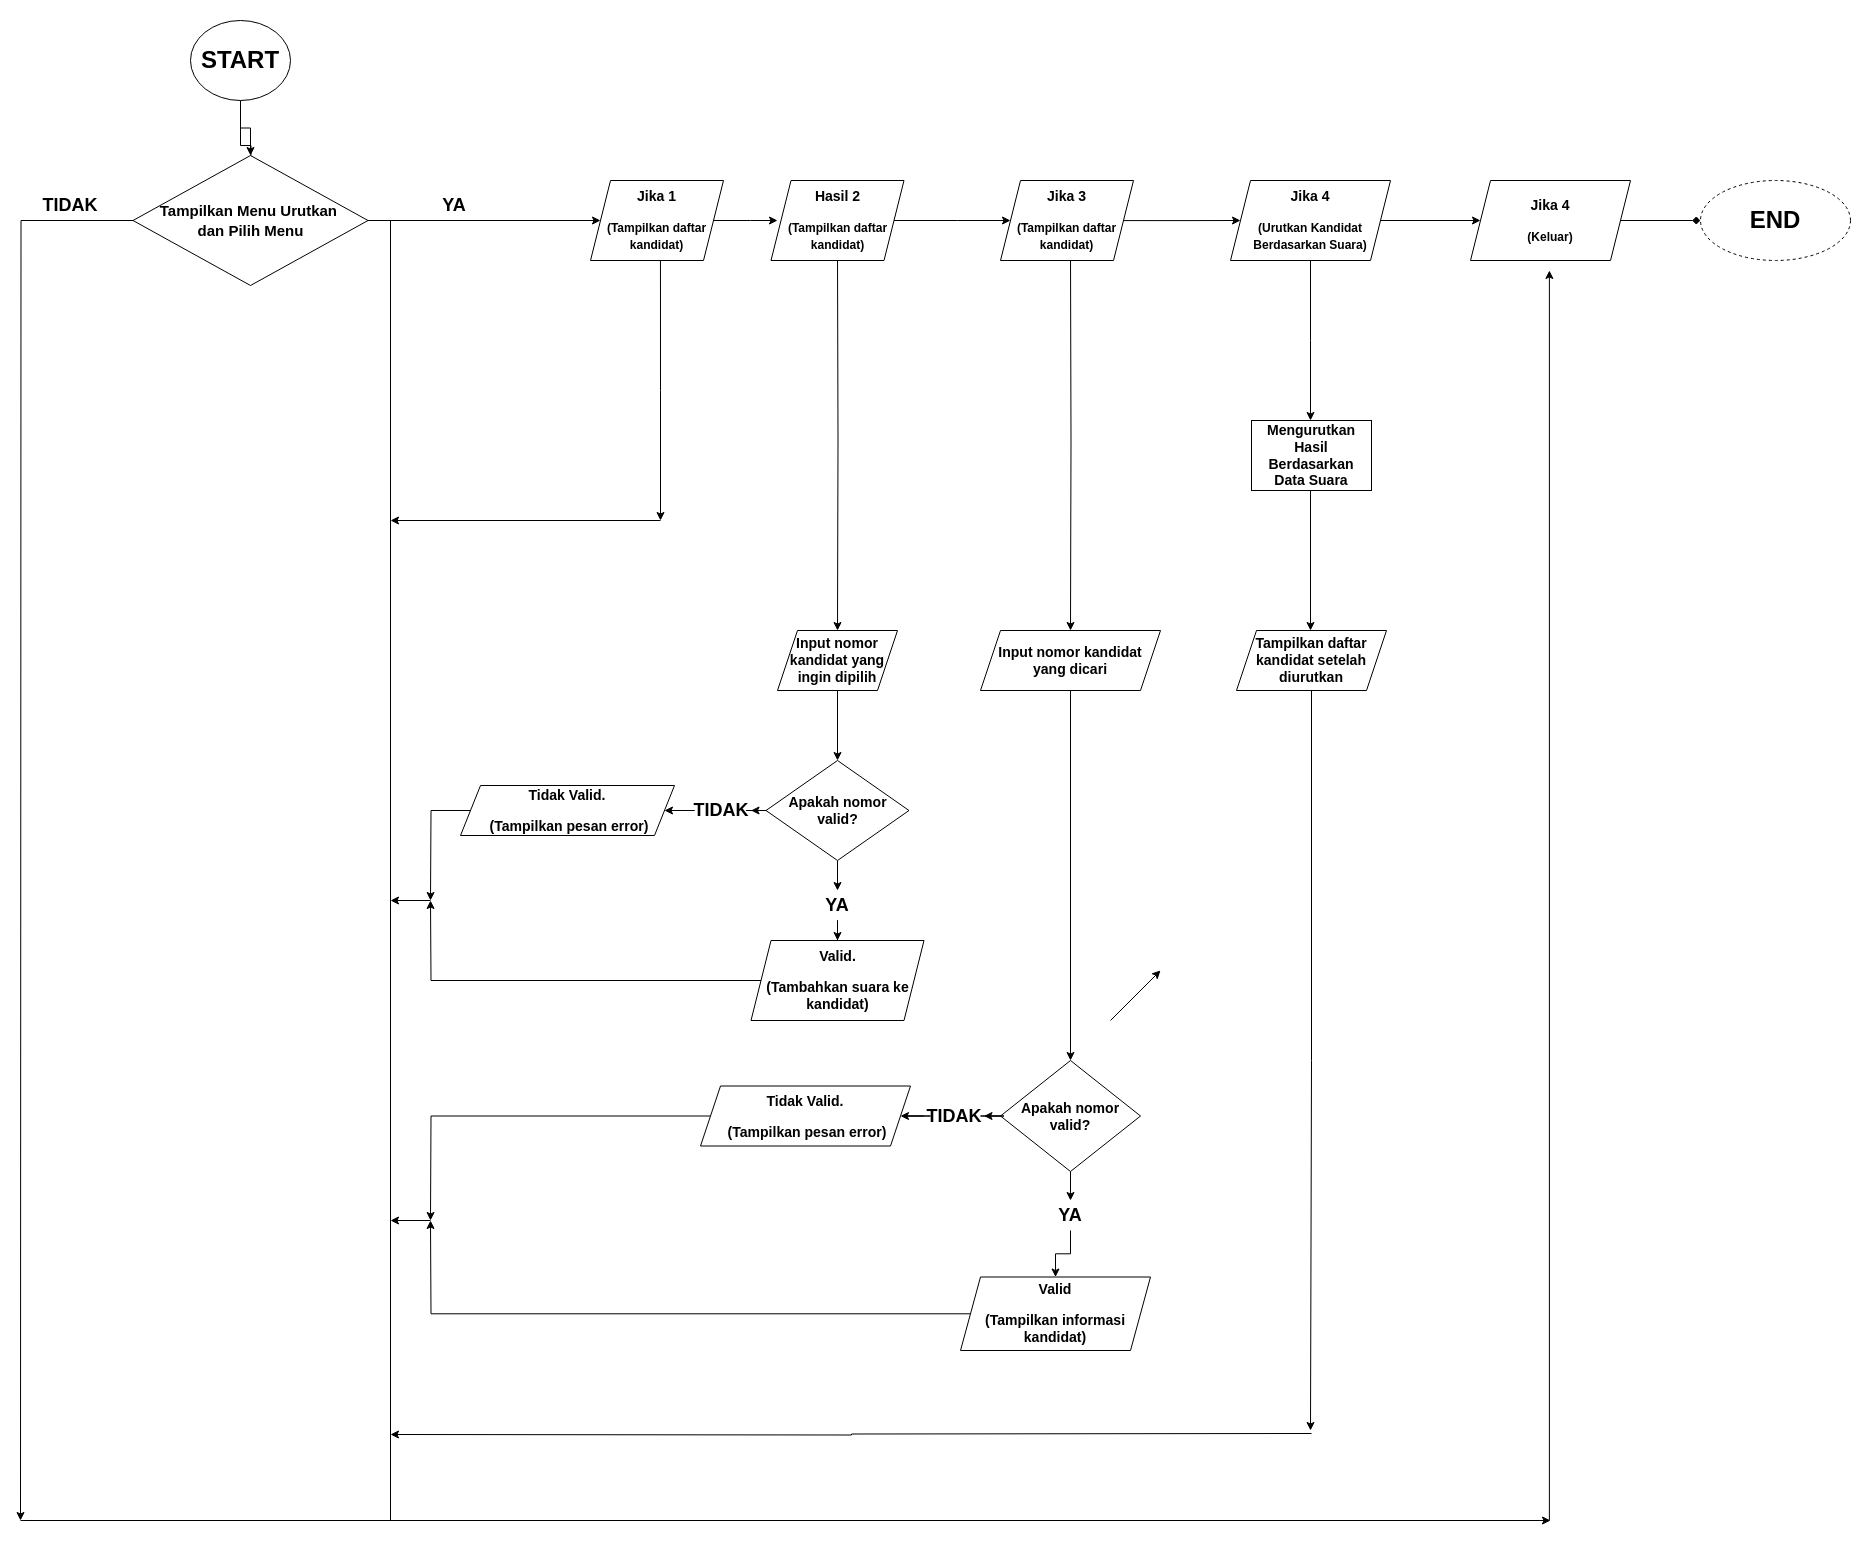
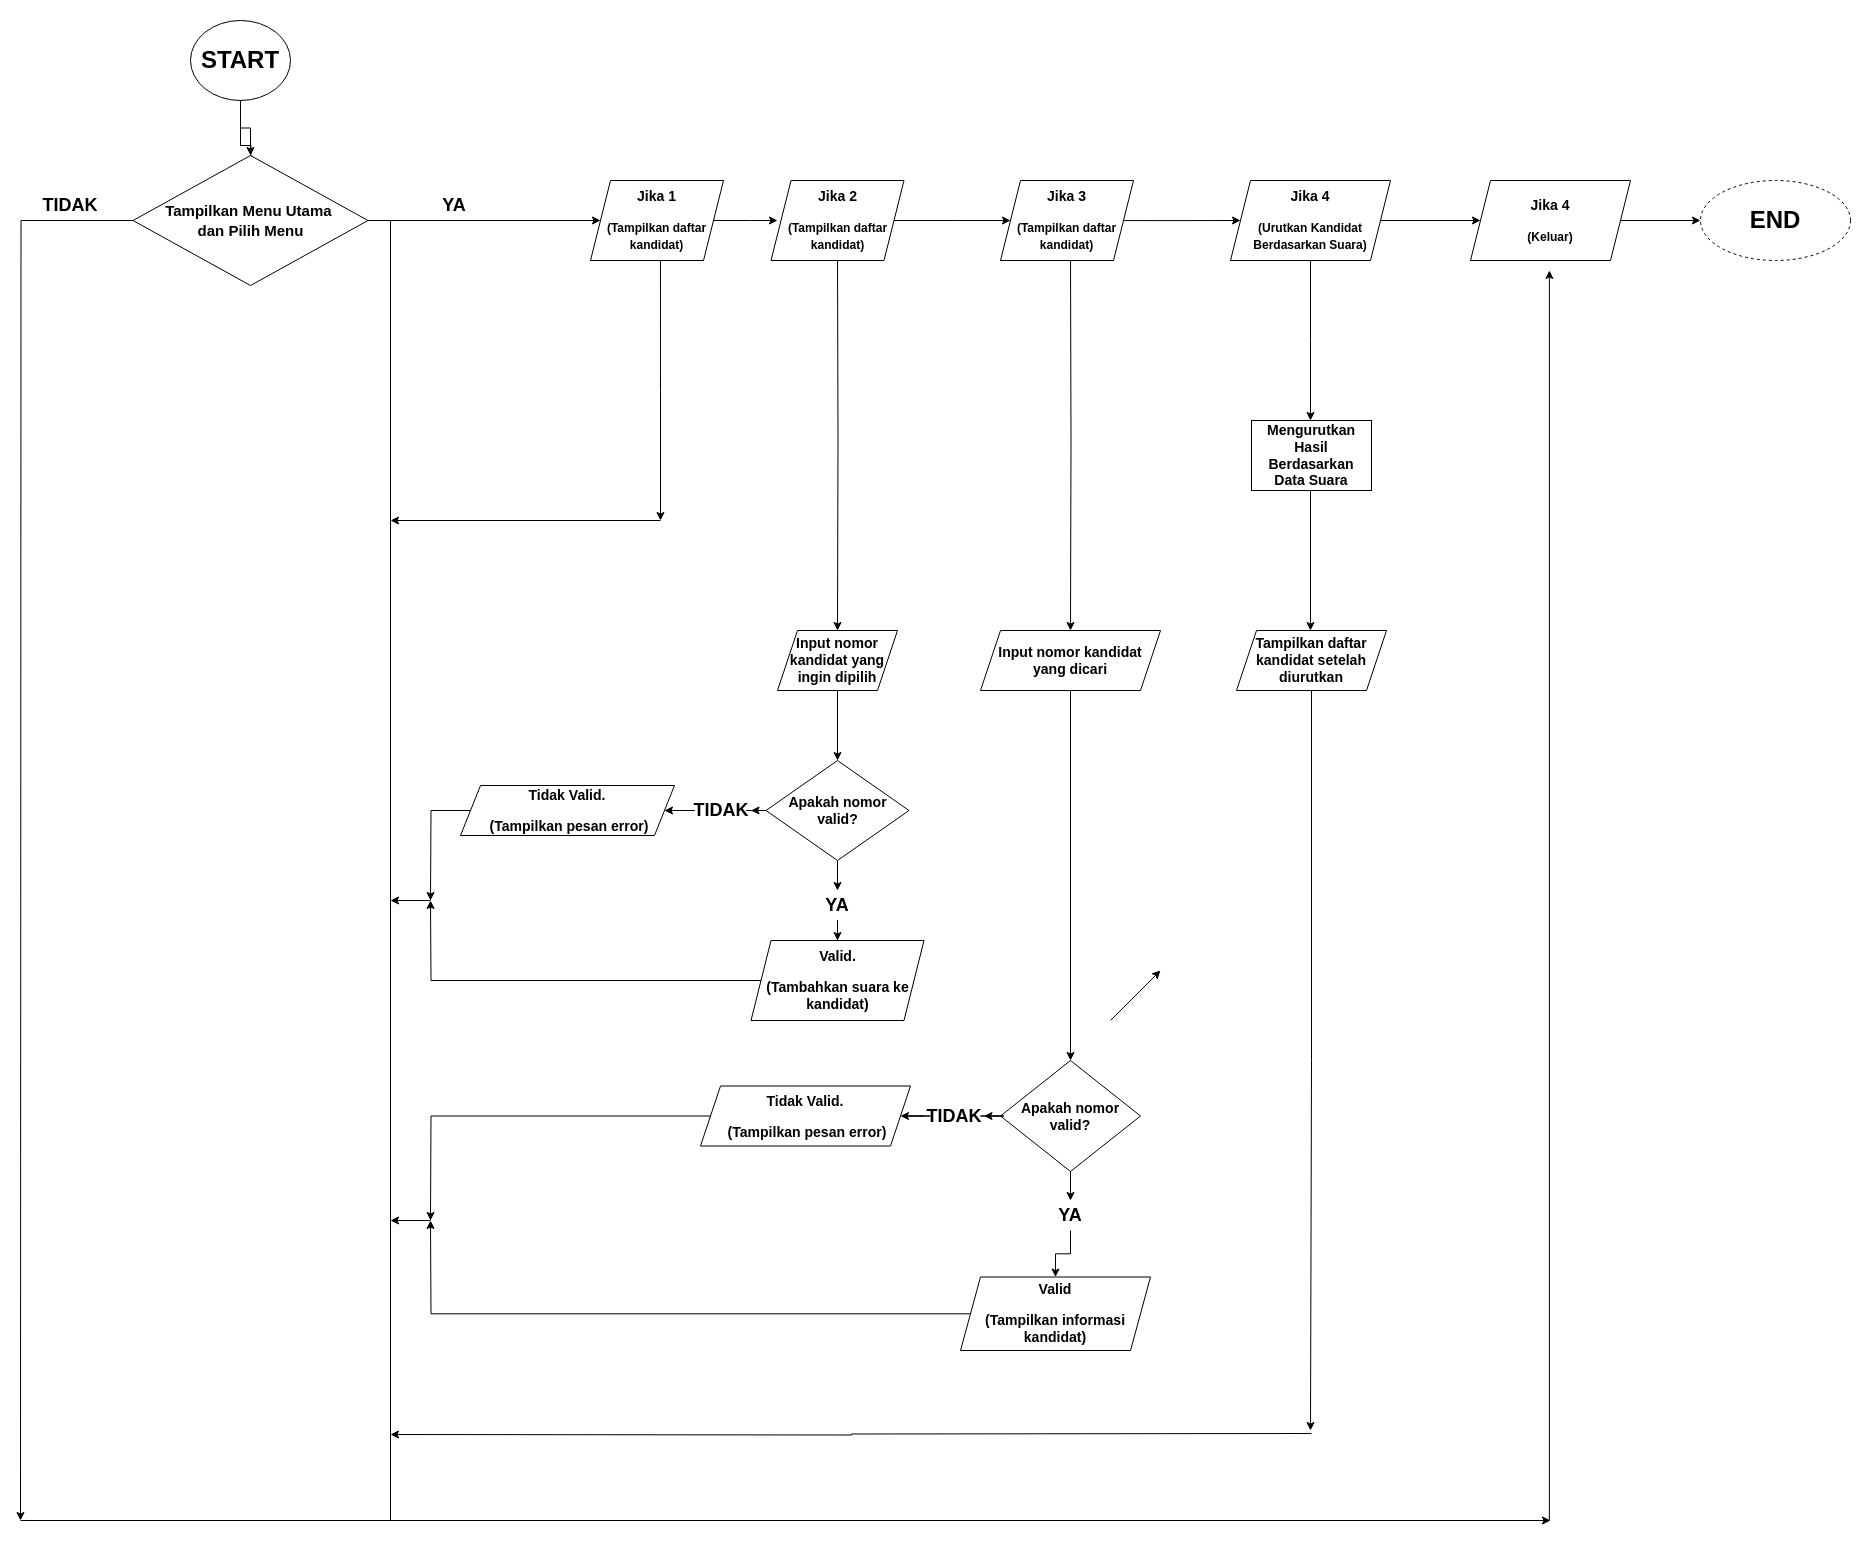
(251, 221) -> (251, 221)
(838, 221) -> (838, 221)
(1692, 221) -> (1692, 221)
